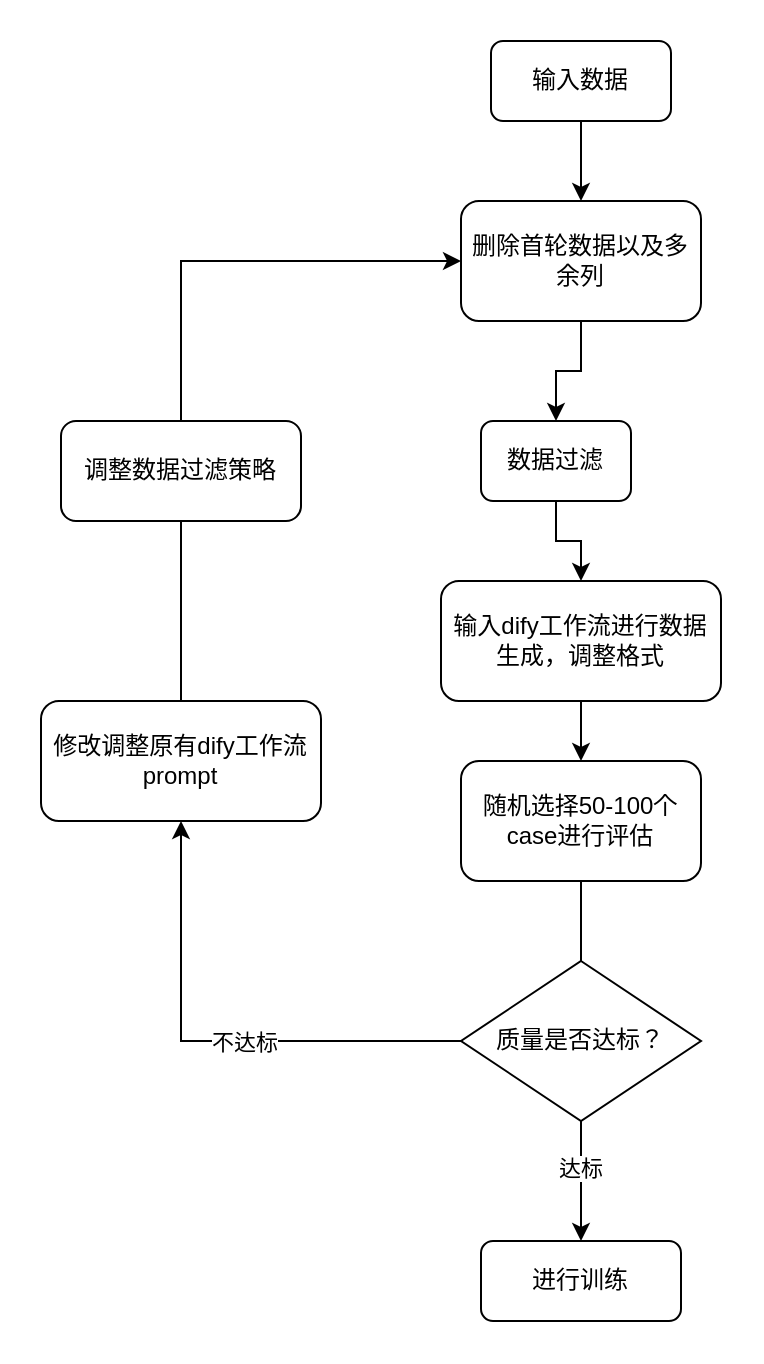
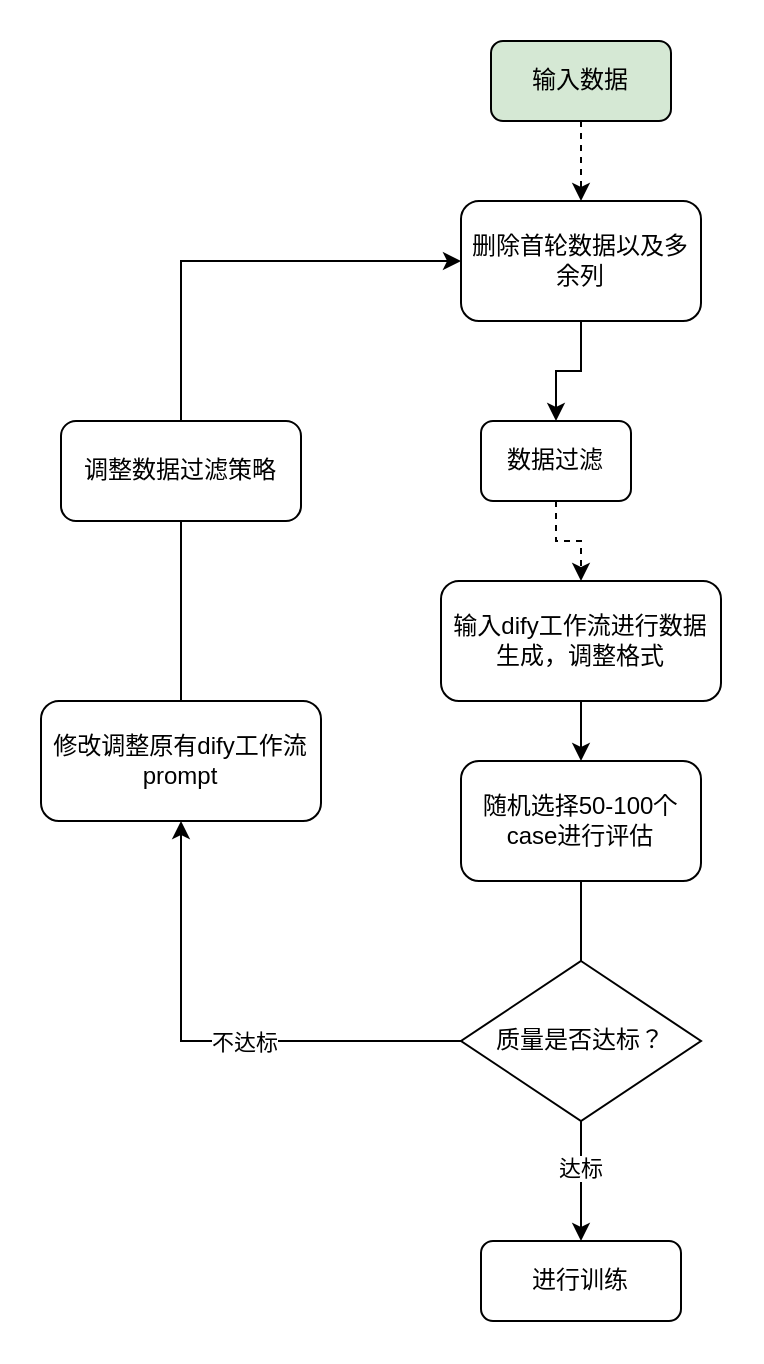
(581, 81) -> (581, 81)
(581, 153) -> (581, 153)
(564, 541) -> (564, 541)
